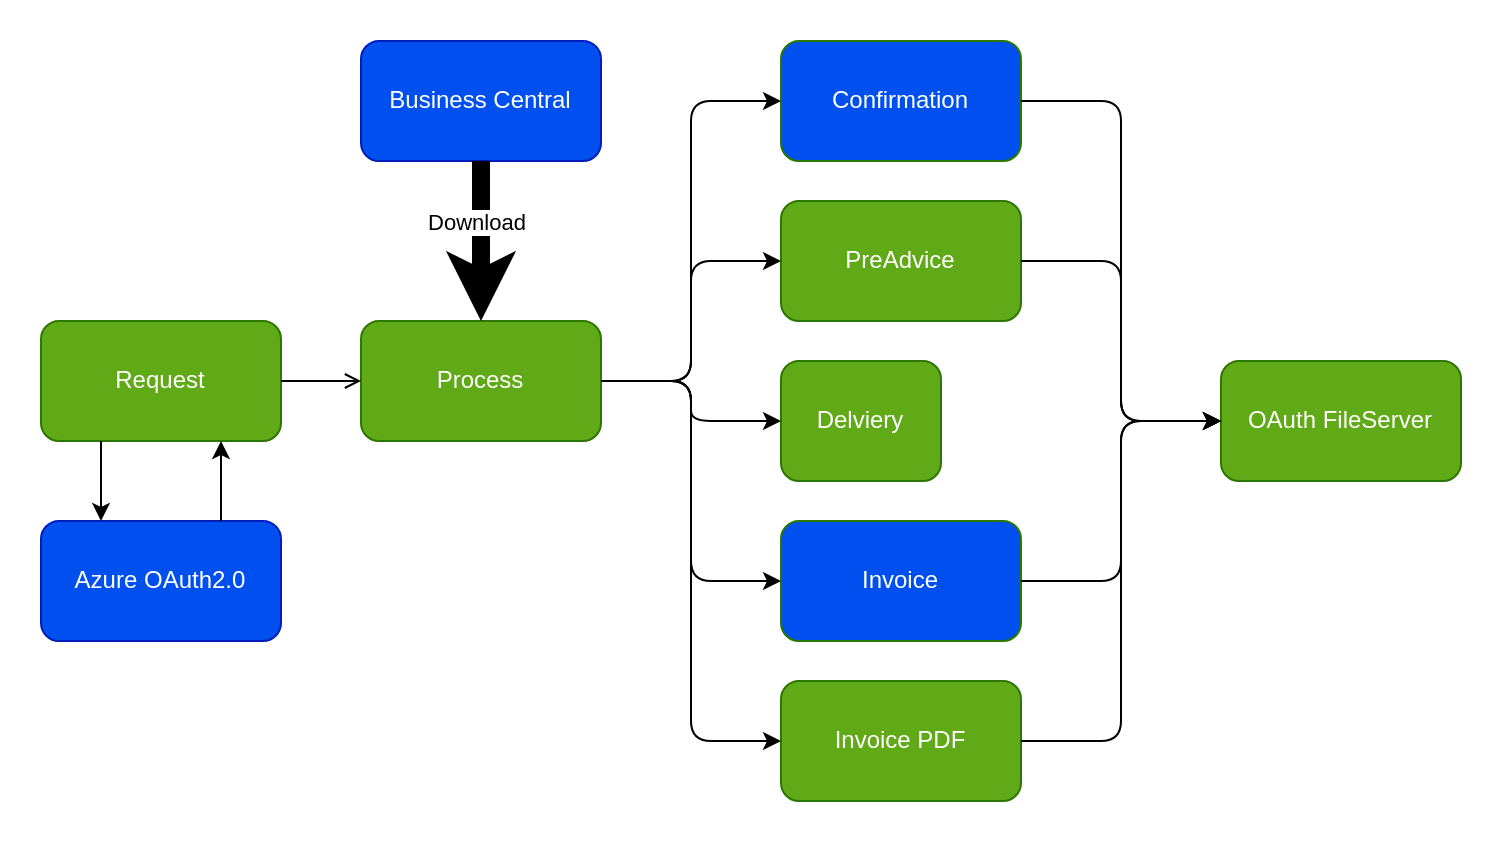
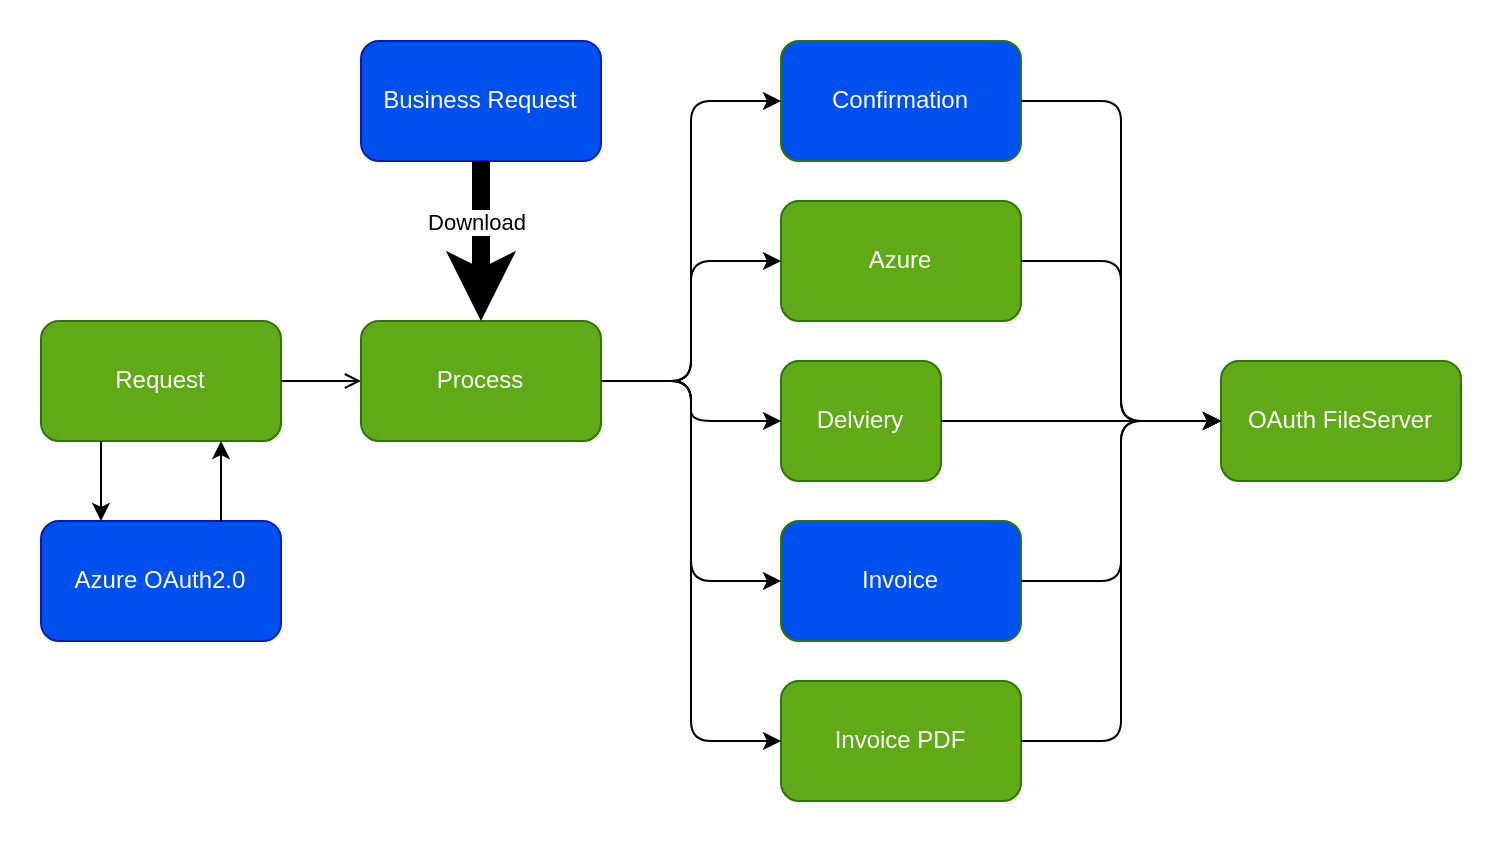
(481, 101) -> (481, 101)
(901, 261) -> (901, 261)
none -> (1034, 421)
